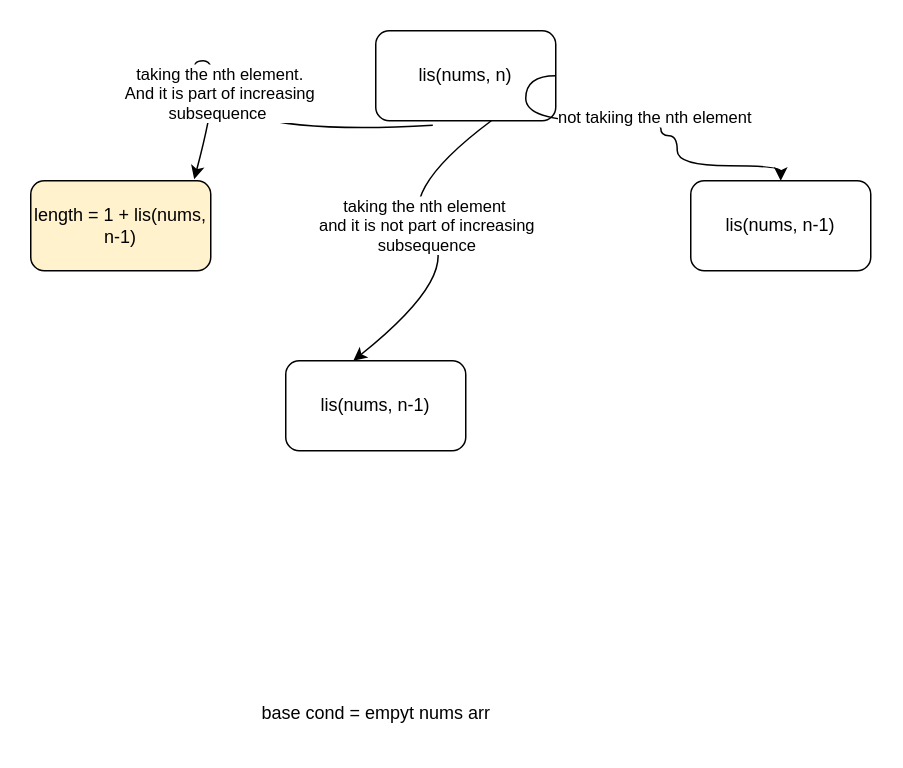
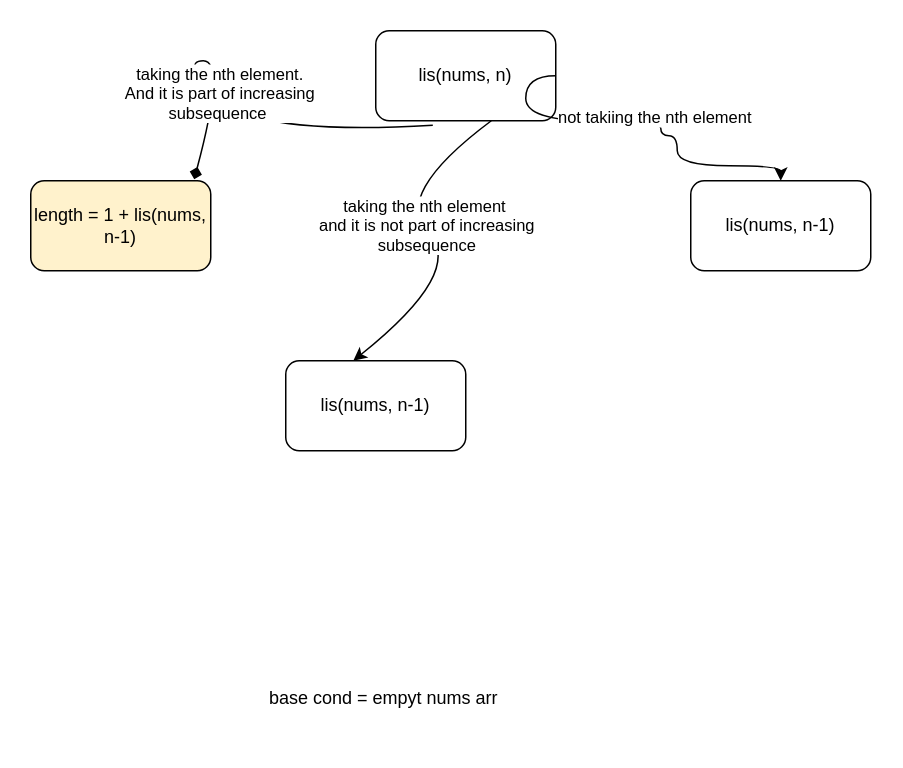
(197, 168) -> (197, 167)
(376, 713) -> (383, 698)
